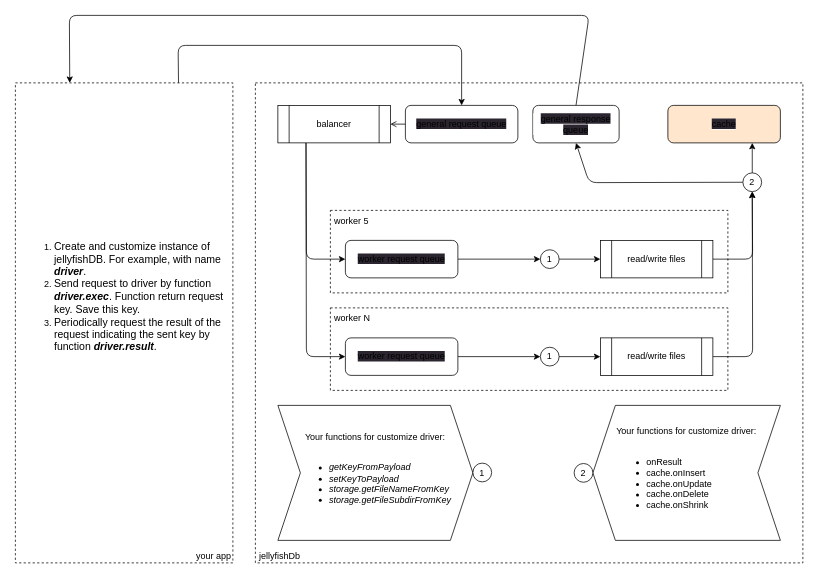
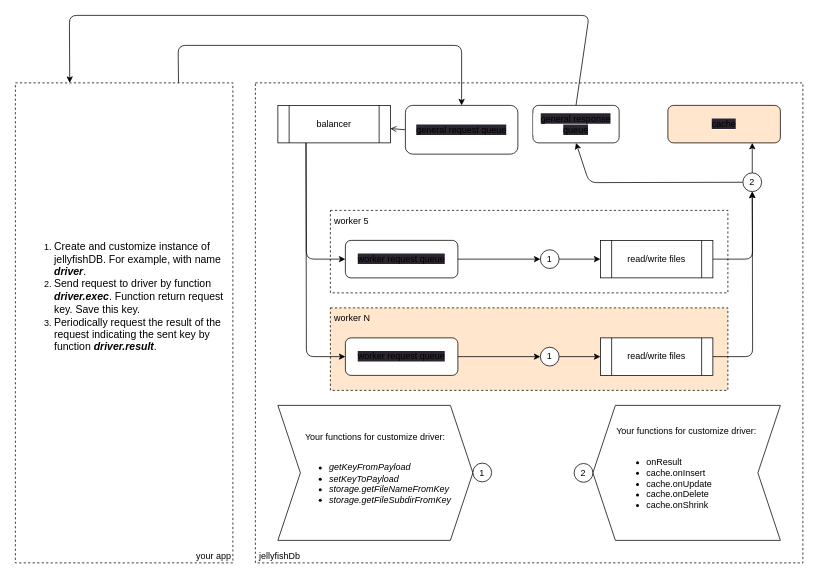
(462, 124) -> (462, 130)
(529, 349) -> (529, 349)
